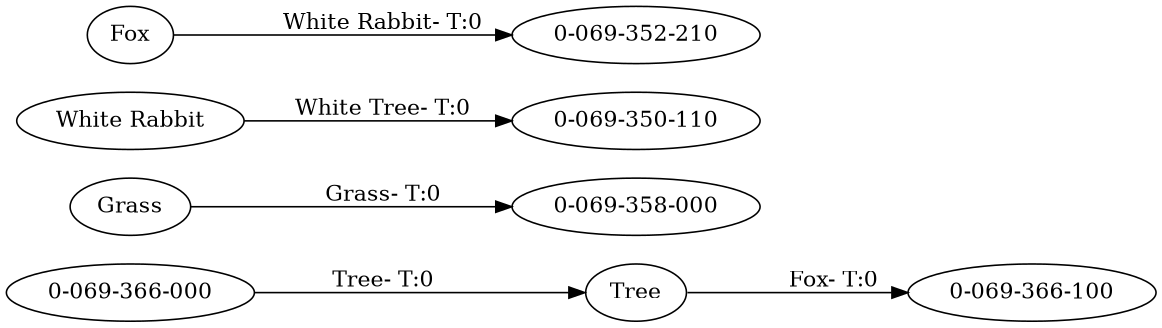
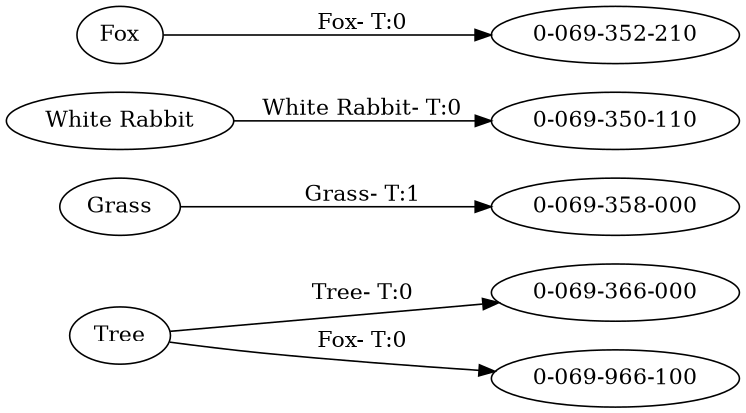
(383, 23) -> (363, 23)
(383, 109) -> (363, 109)
(383, 195) -> (363, 195)
(412, 293) -> (326, 318)
(1032, 293) -> (615, 378)
